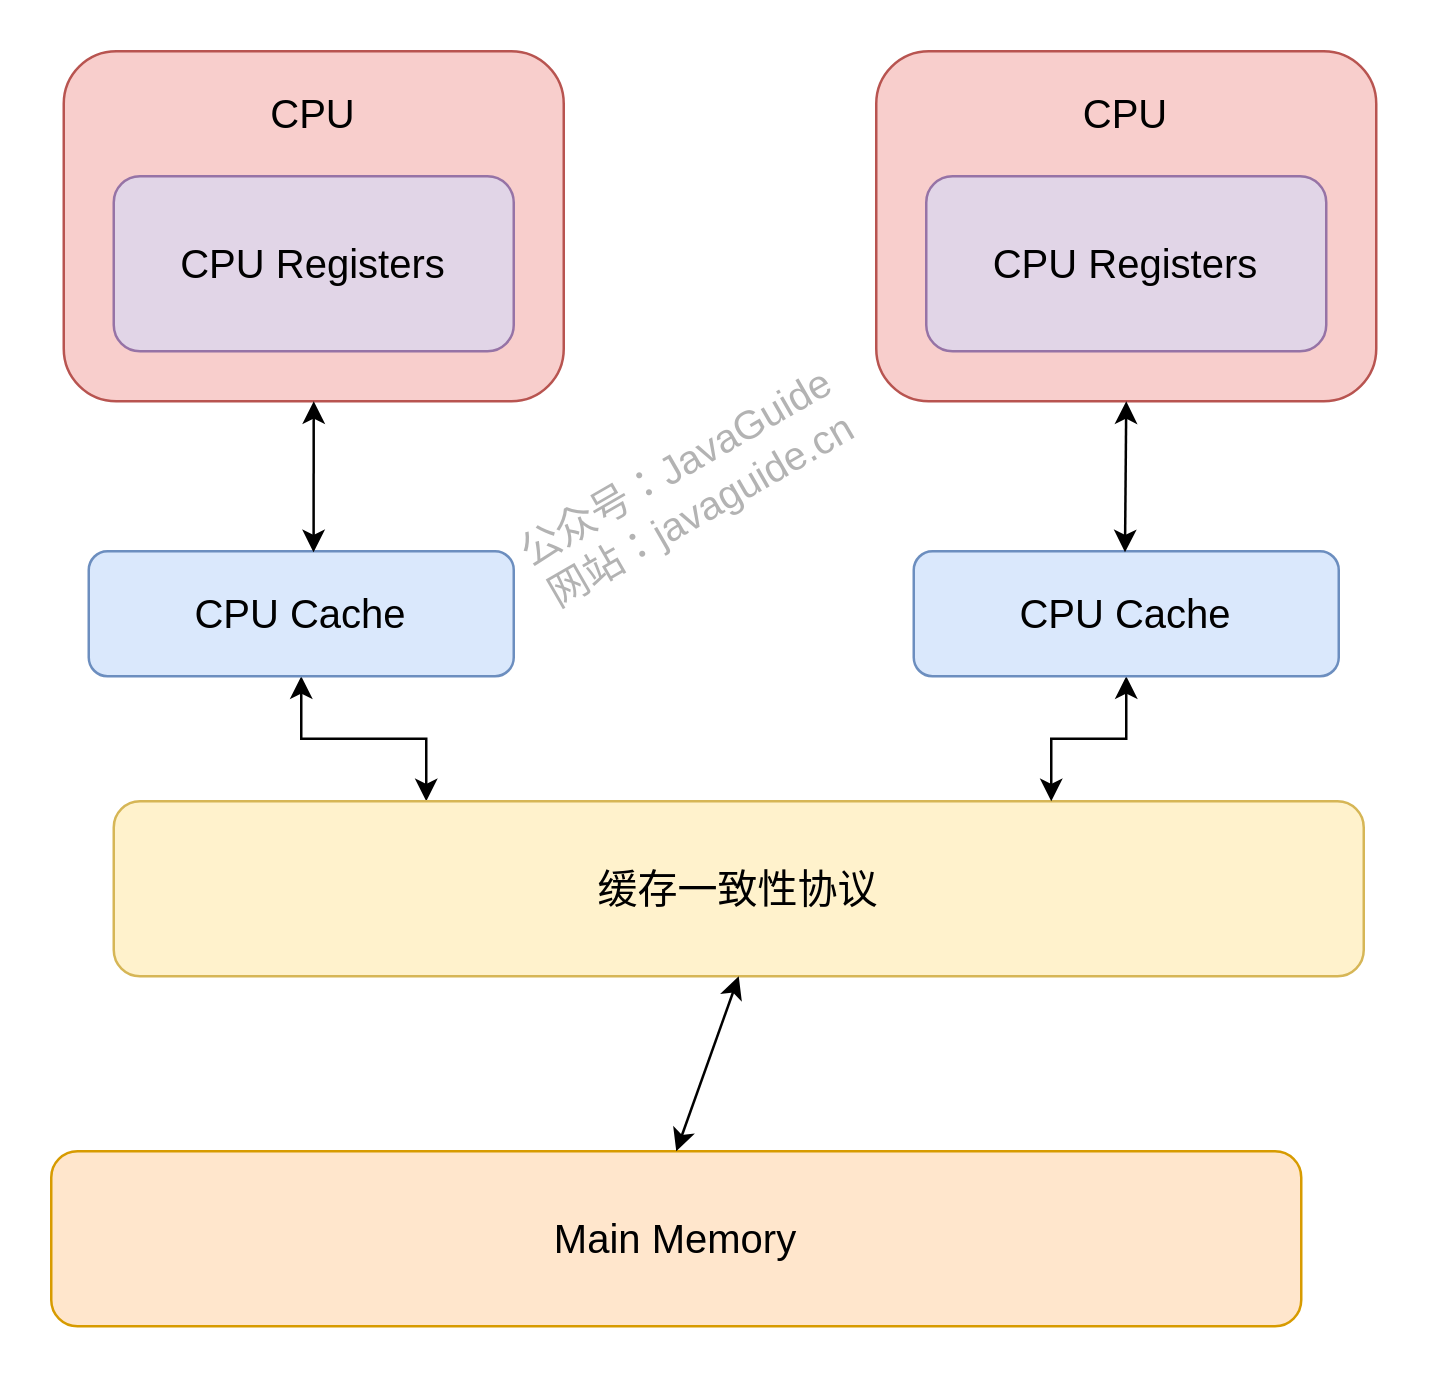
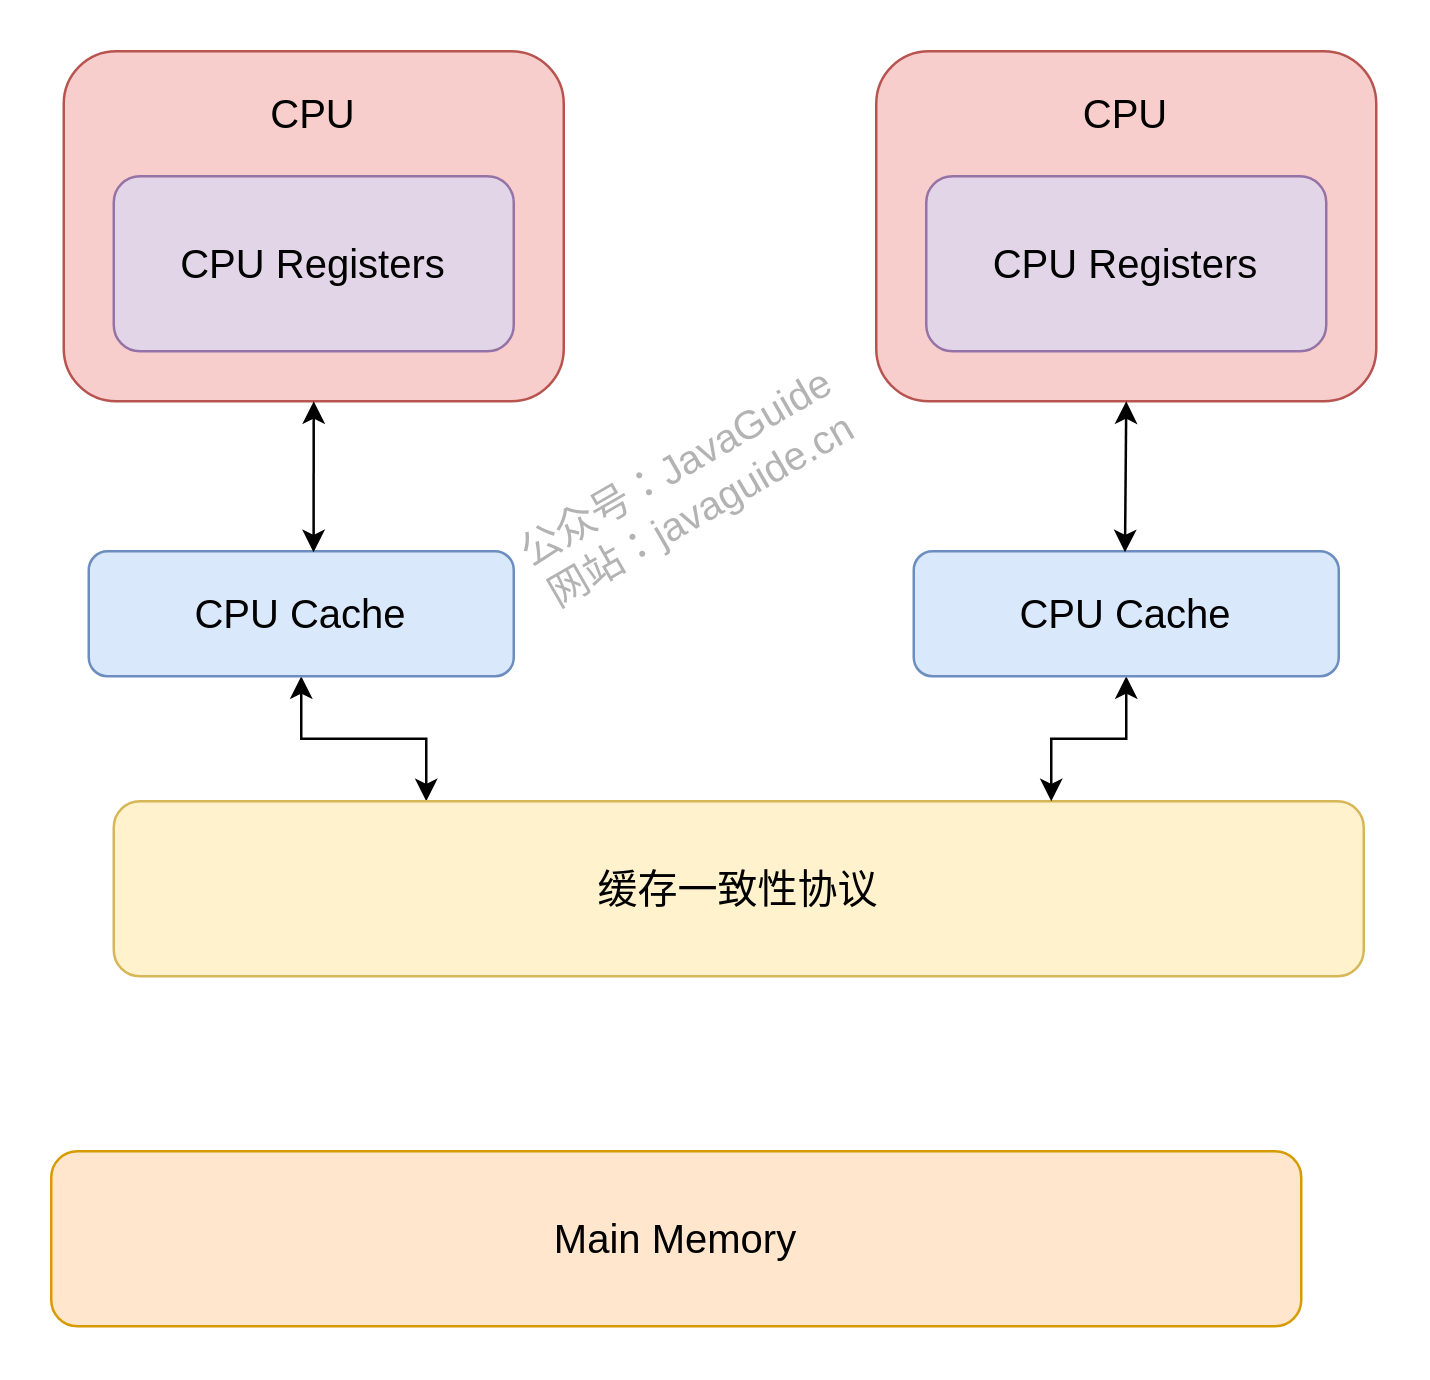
(707, 1064) -> none
